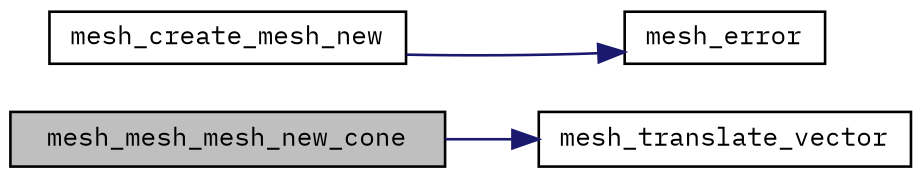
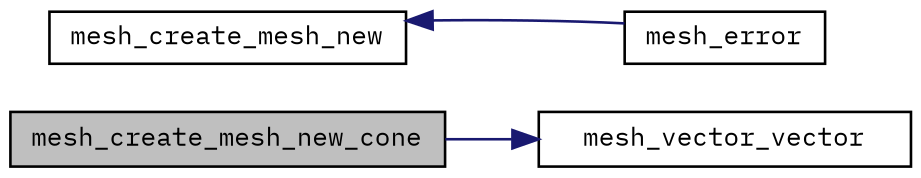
(502, 55) -> (529, 21)
(228, 139) -> (228, 139)
(725, 139) -> (725, 139)
